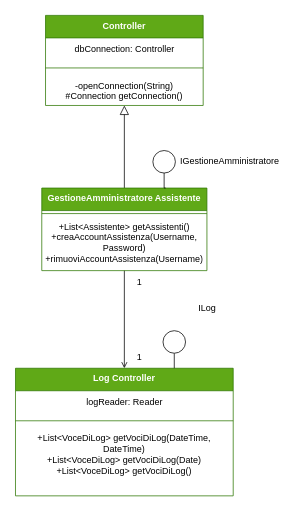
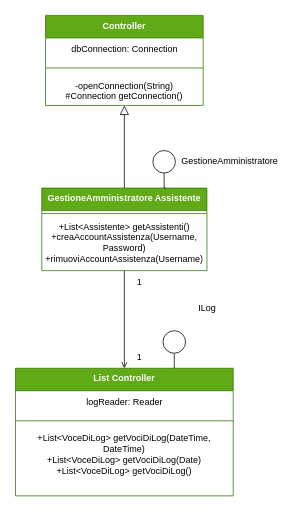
(125, 49) -> (125, 49)
(230, 162) -> (230, 162)
(124, 379) -> (124, 379)
